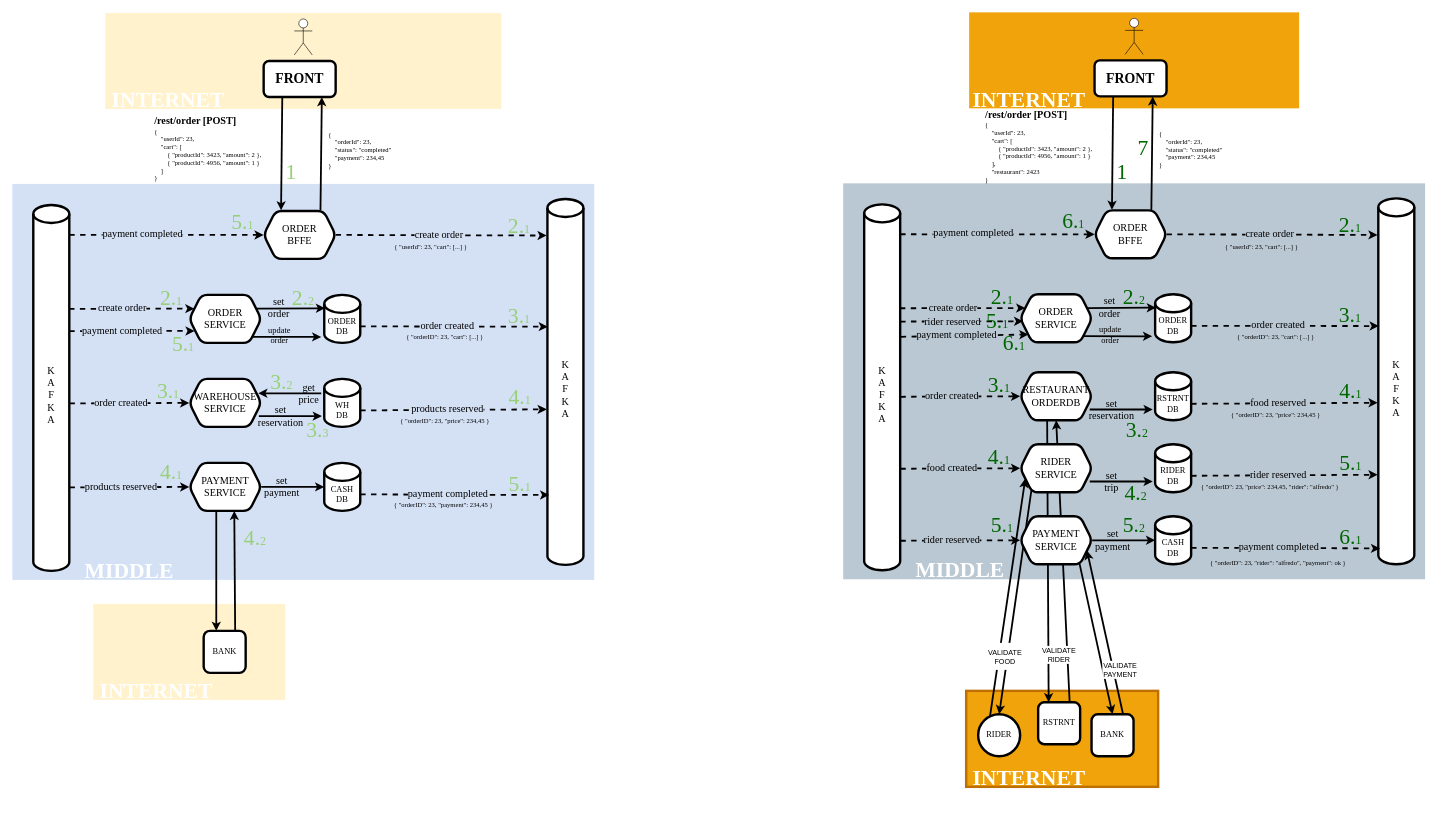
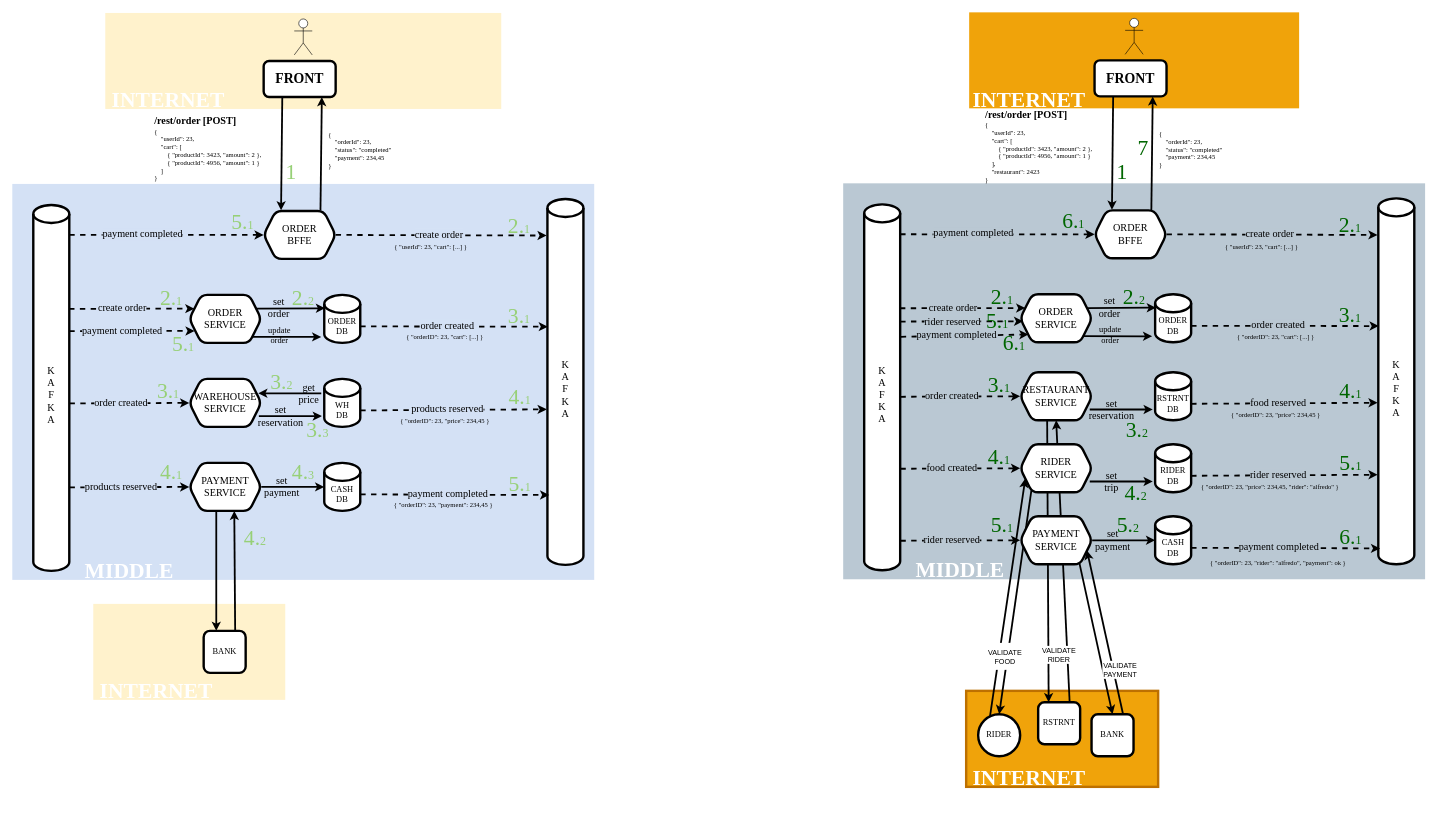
(1056, 396) -> (1056, 396)
none -> (303, 472)
(1134, 525) -> (1128, 525)
